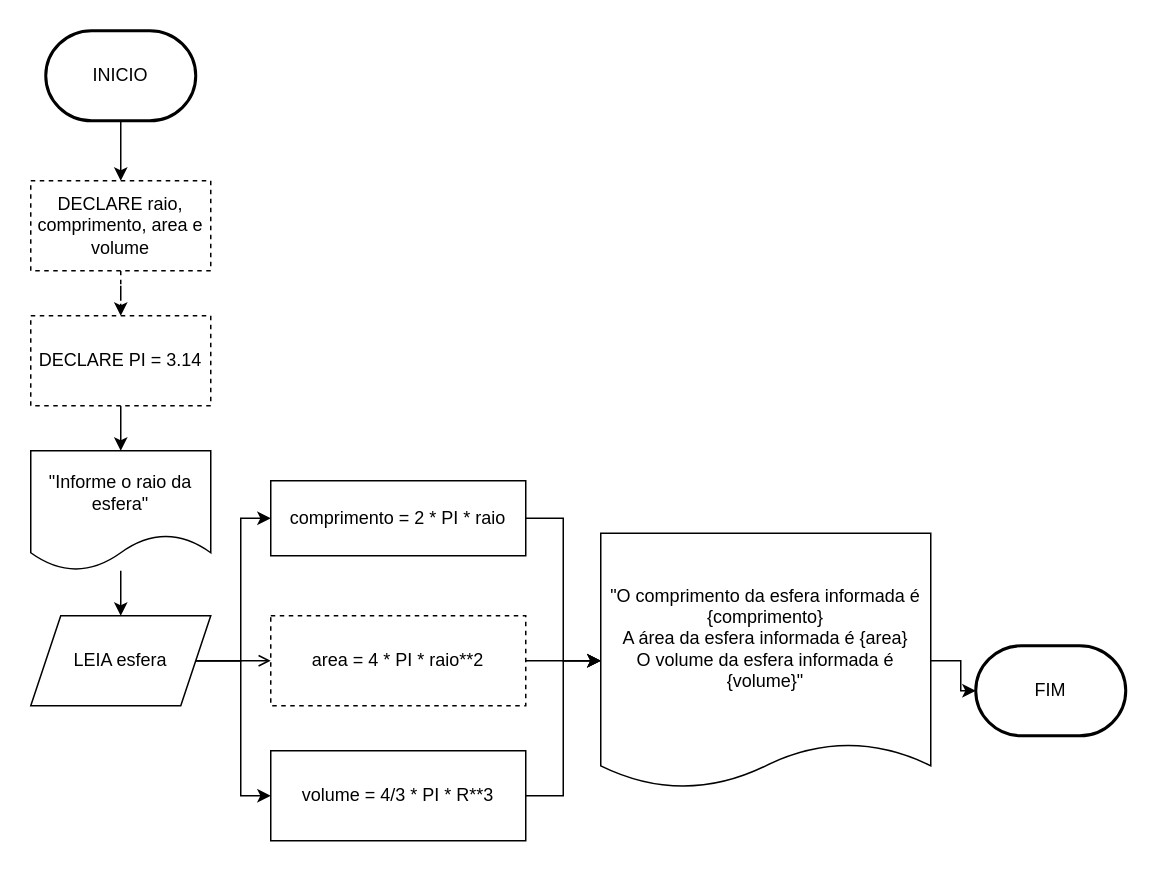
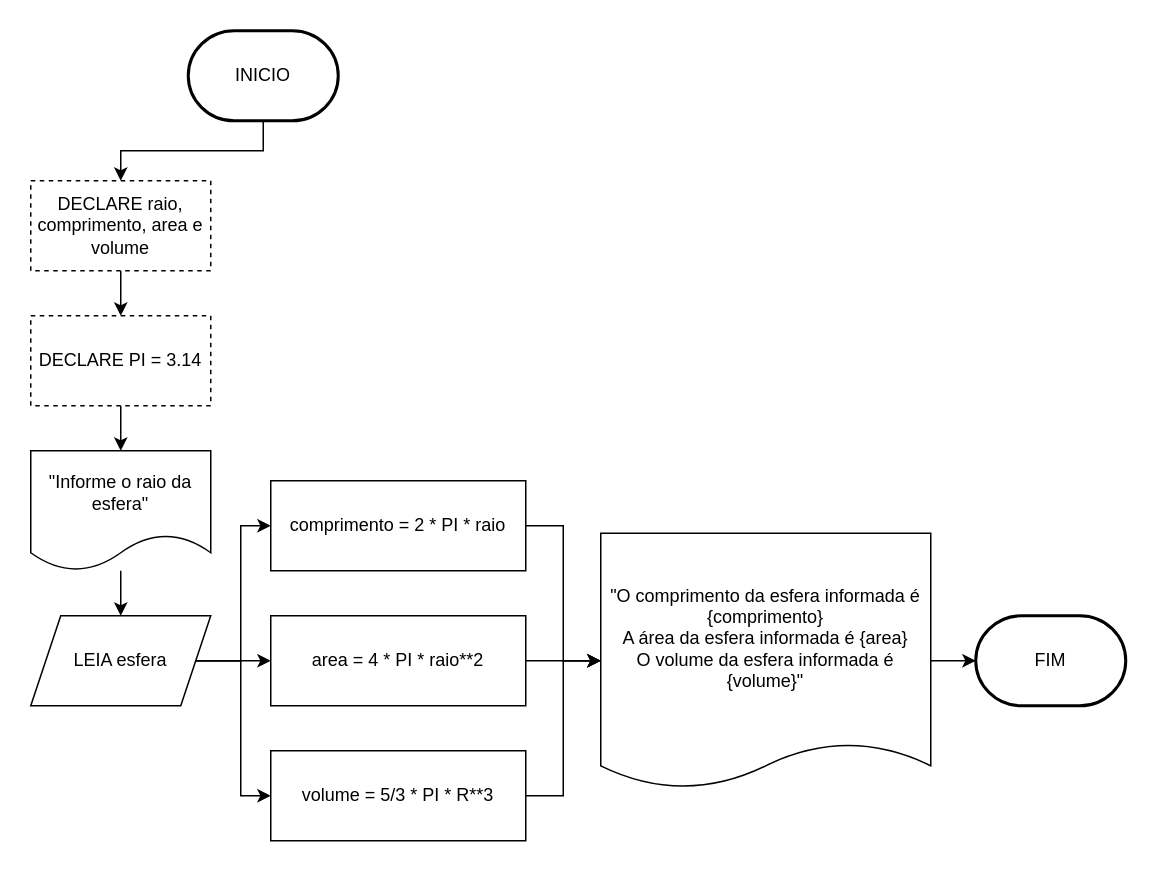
(121, 76) -> (263, 76)
(121, 280) -> (121, 280)
(398, 518) -> (398, 526)
(261, 661) -> (259, 661)
(398, 661) -> (398, 661)
(1051, 691) -> (1051, 661)
(398, 796) -> (398, 796)
